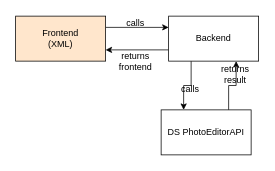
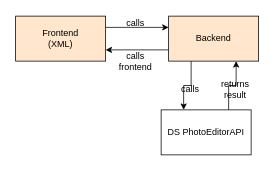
(213, 39) -> (213, 39)
(135, 61) -> (135, 61)
(235, 75) -> (235, 90)
